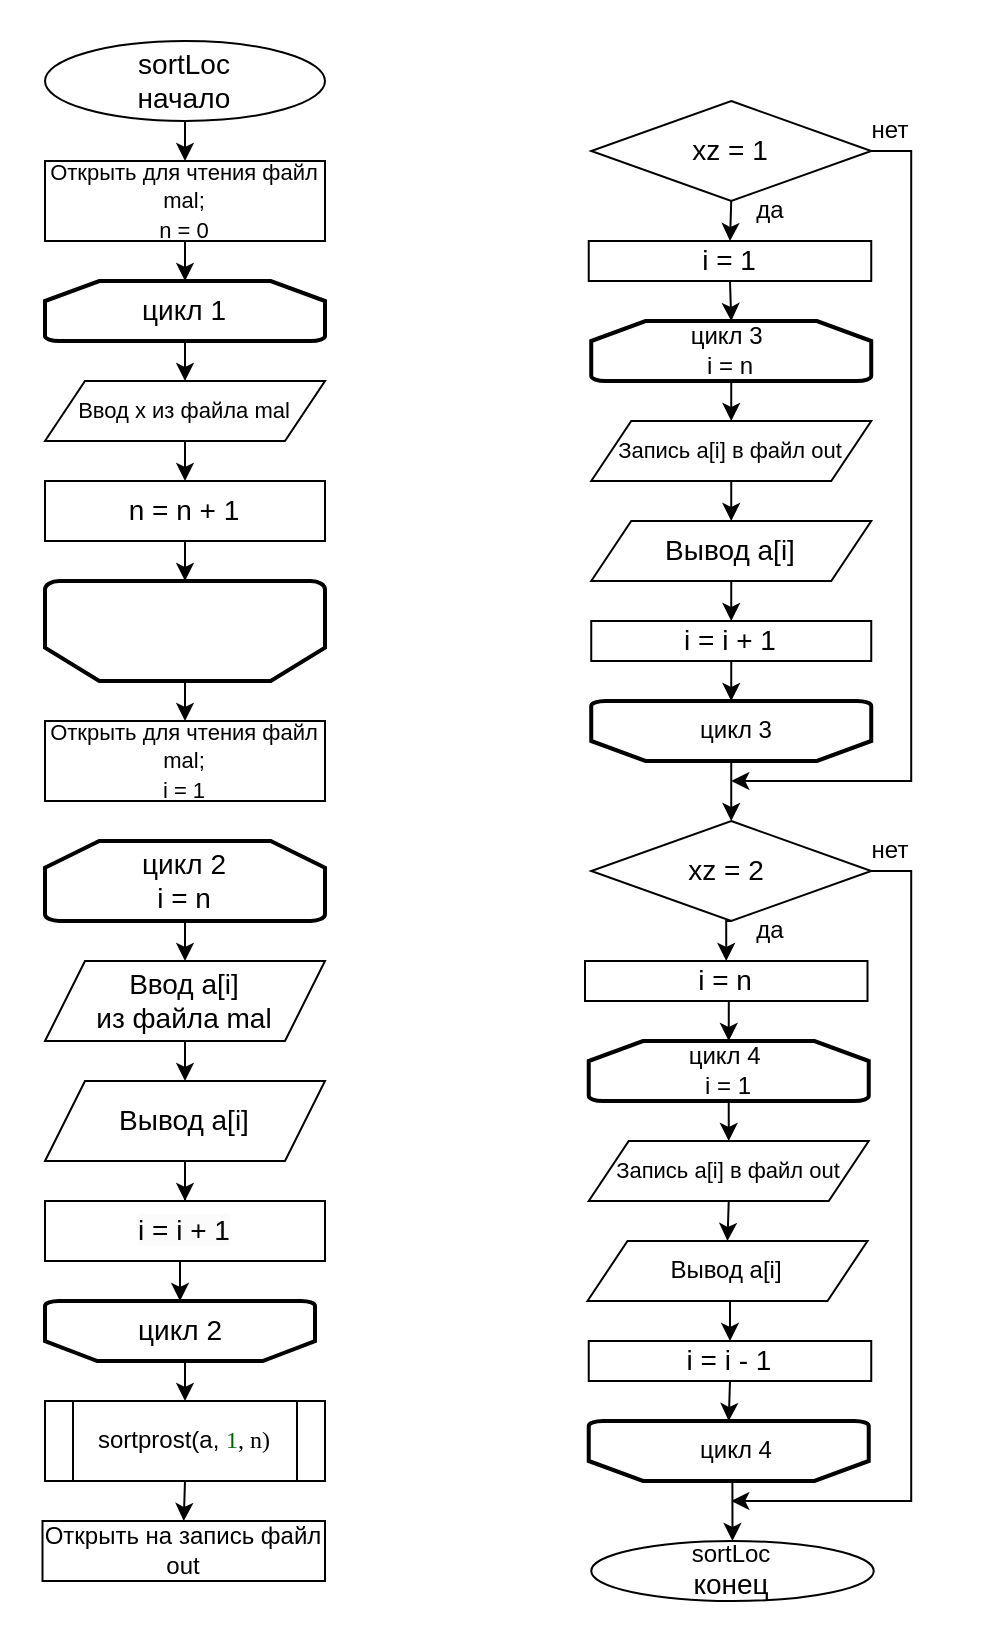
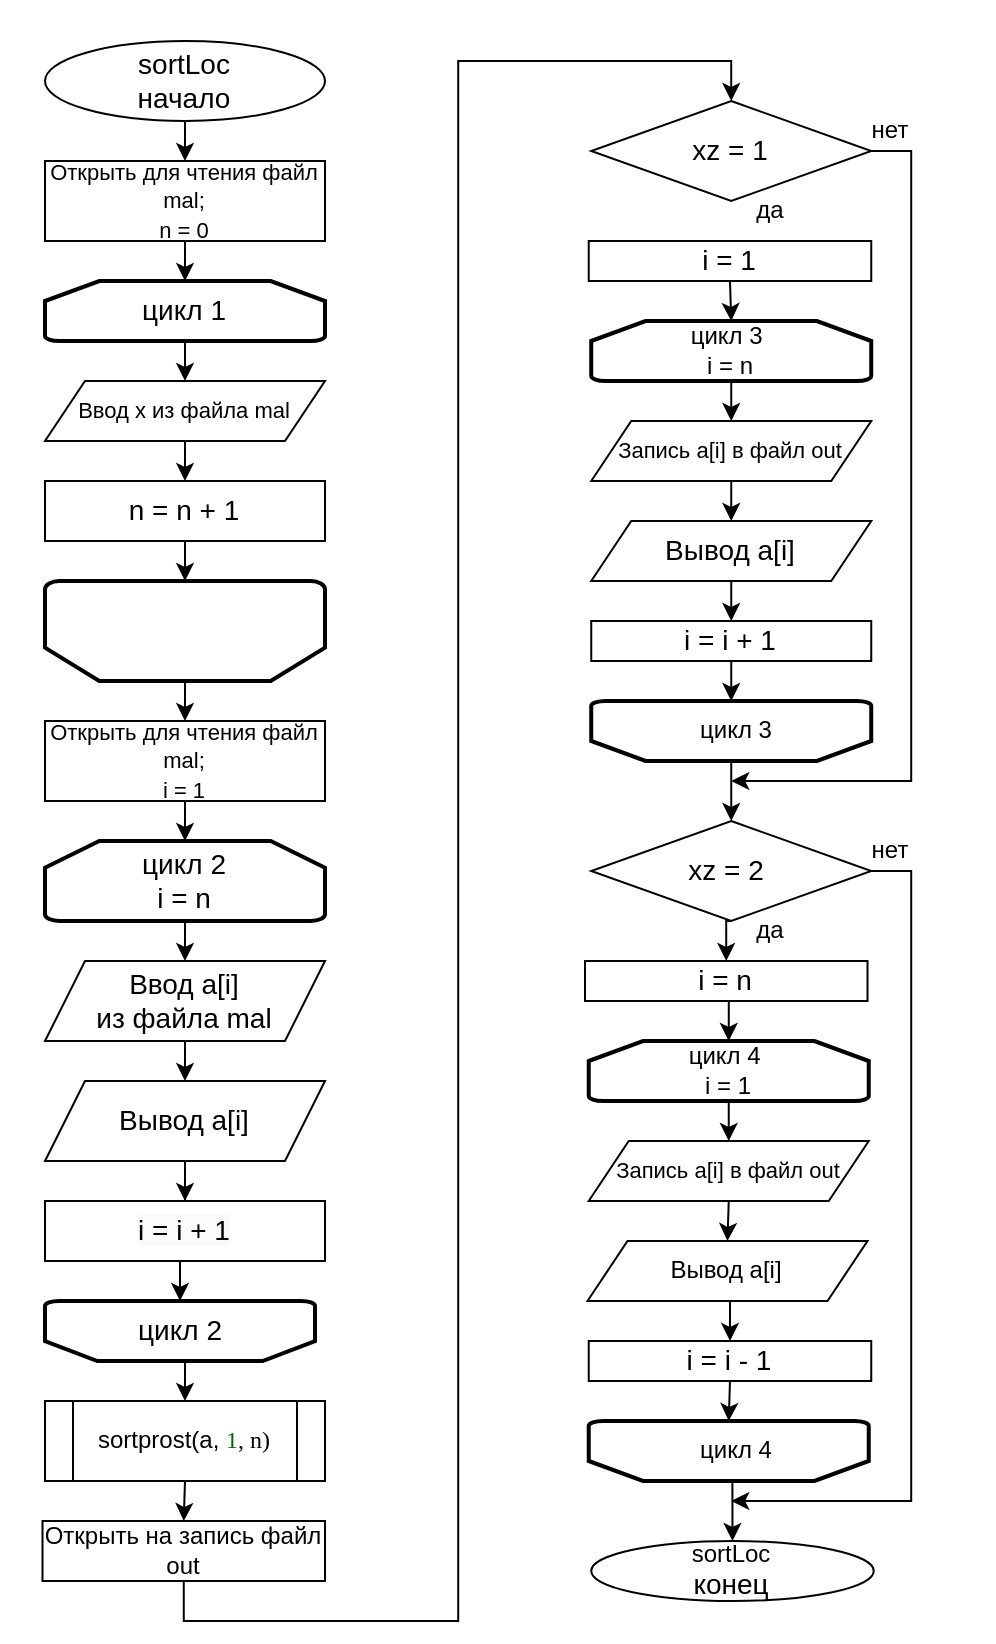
(731, 214) -> none
none -> (185, 814)
none -> (458, 848)
